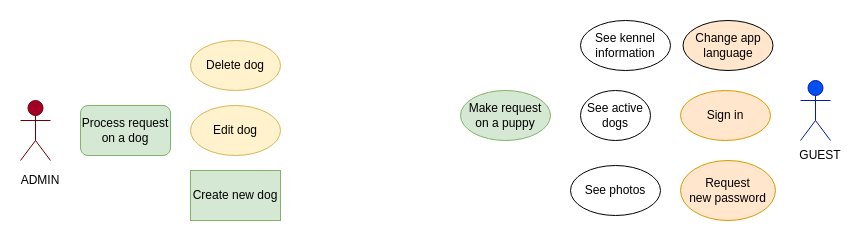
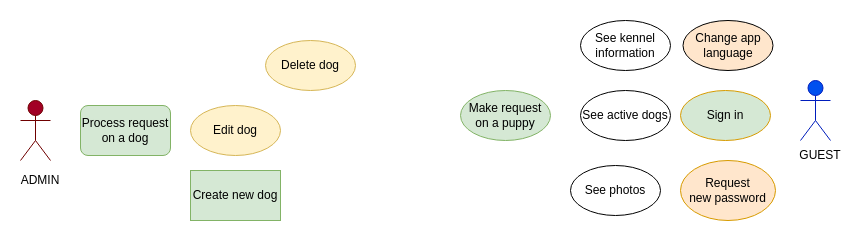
(236, 66) -> (311, 66)
(616, 116) -> (626, 116)
(726, 116) -> (726, 116)
